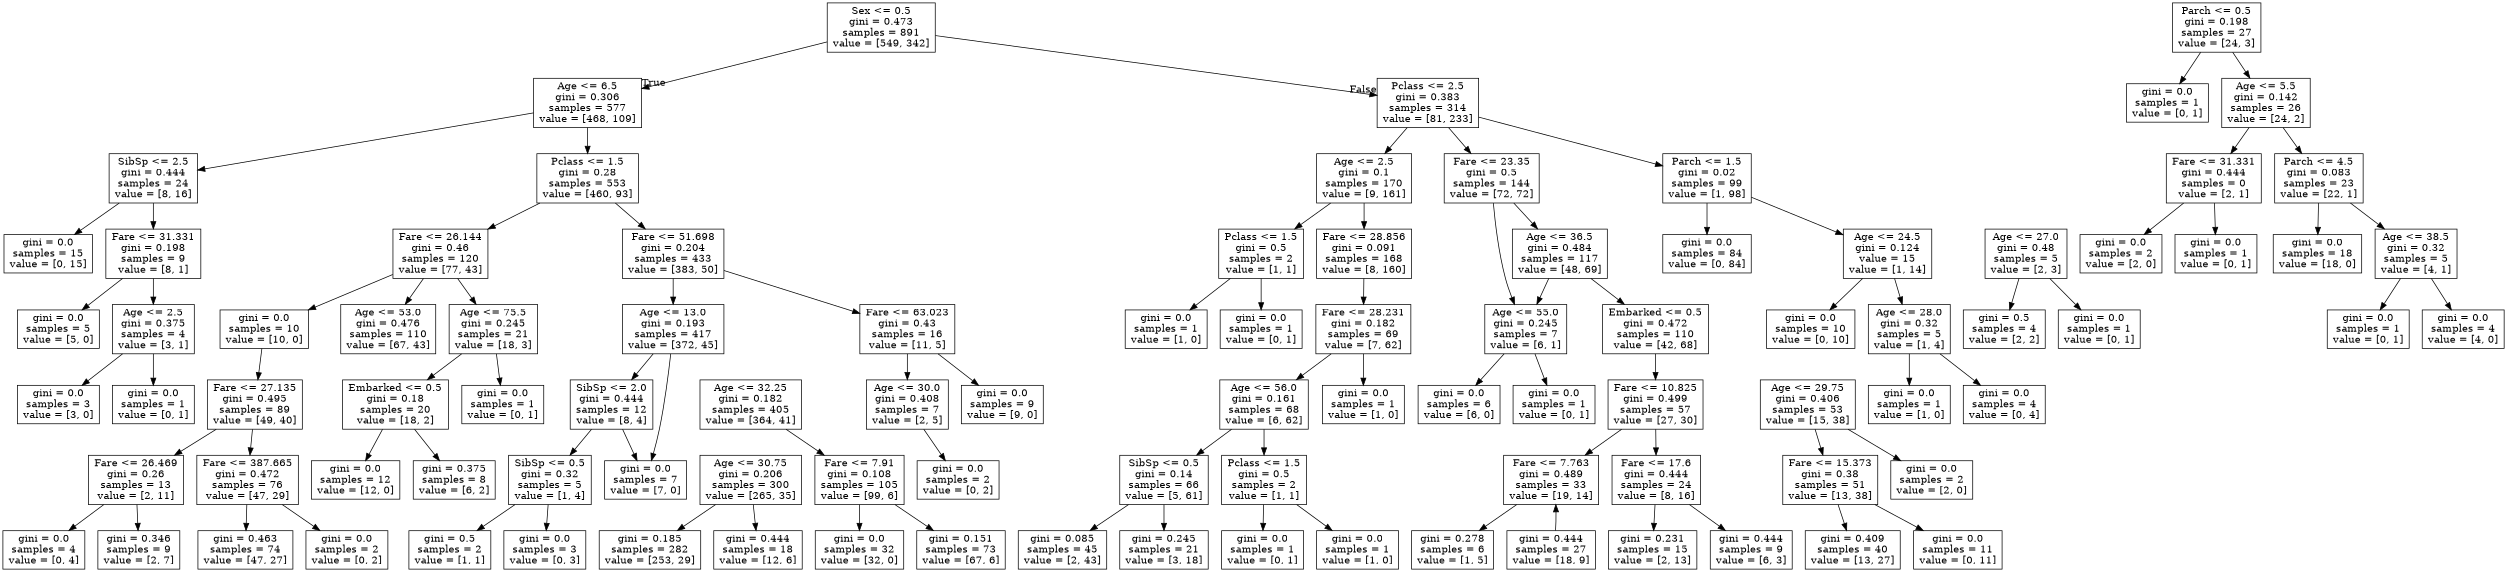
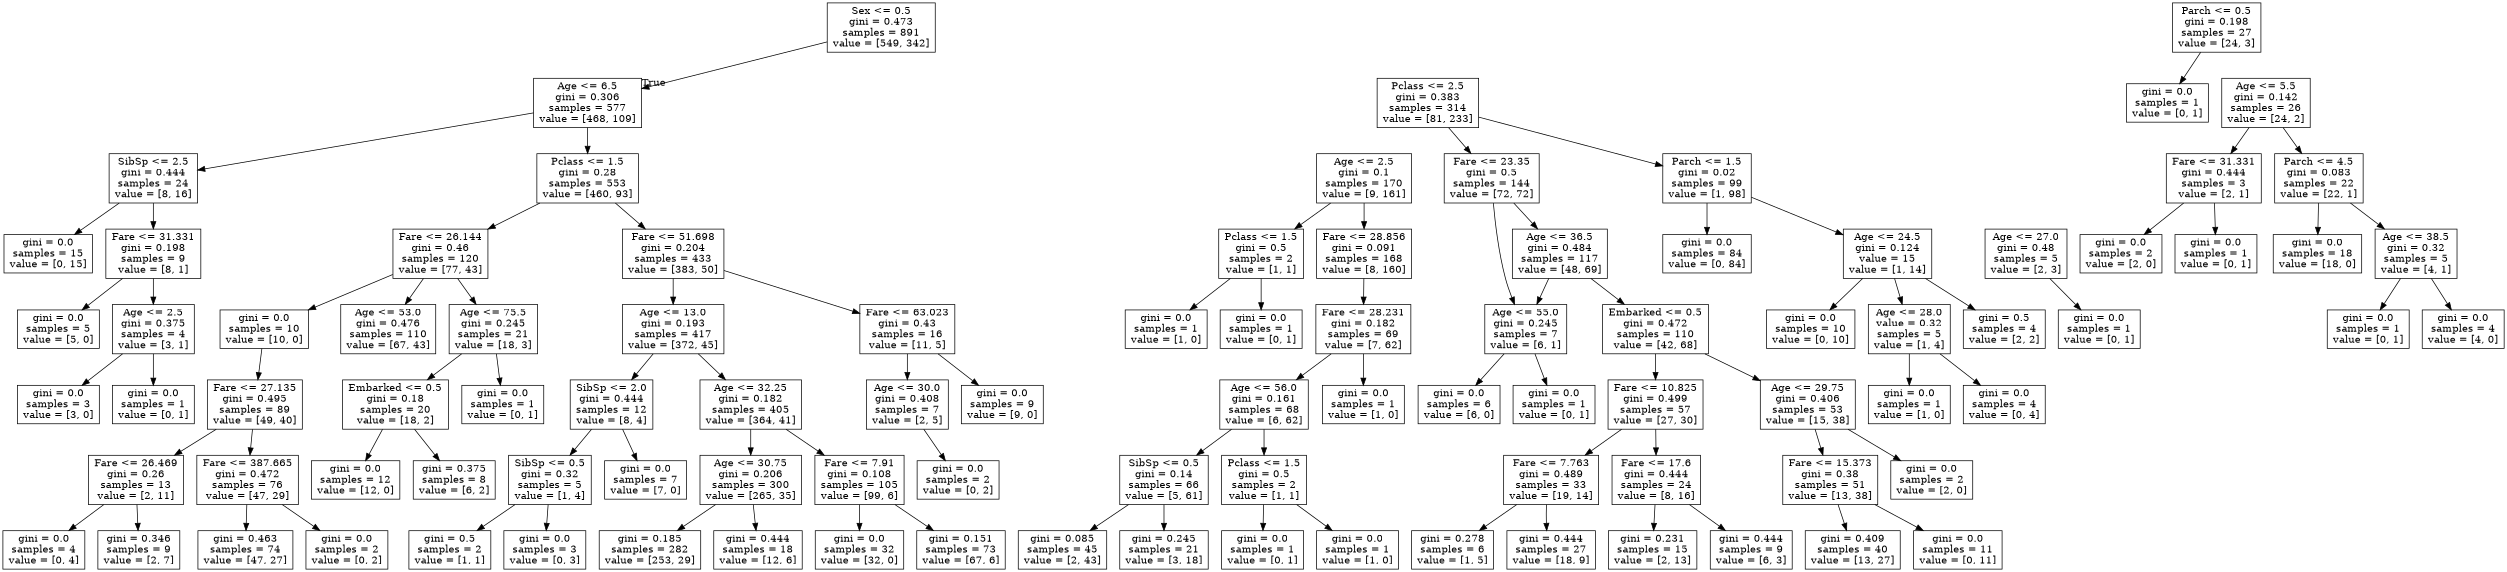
(2239, 62) -> none
(1152, 65) -> none
(1398, 138) -> none
(2214, 178) -> (2214, 178)
(2319, 178) -> (2319, 178)
(2015, 291) -> (1947, 292)
(1909, 329) -> (1909, 329)
none -> (1729, 366)
(664, 404) -> (709, 364)
none -> (751, 438)
(1556, 521) -> (1546, 514)
